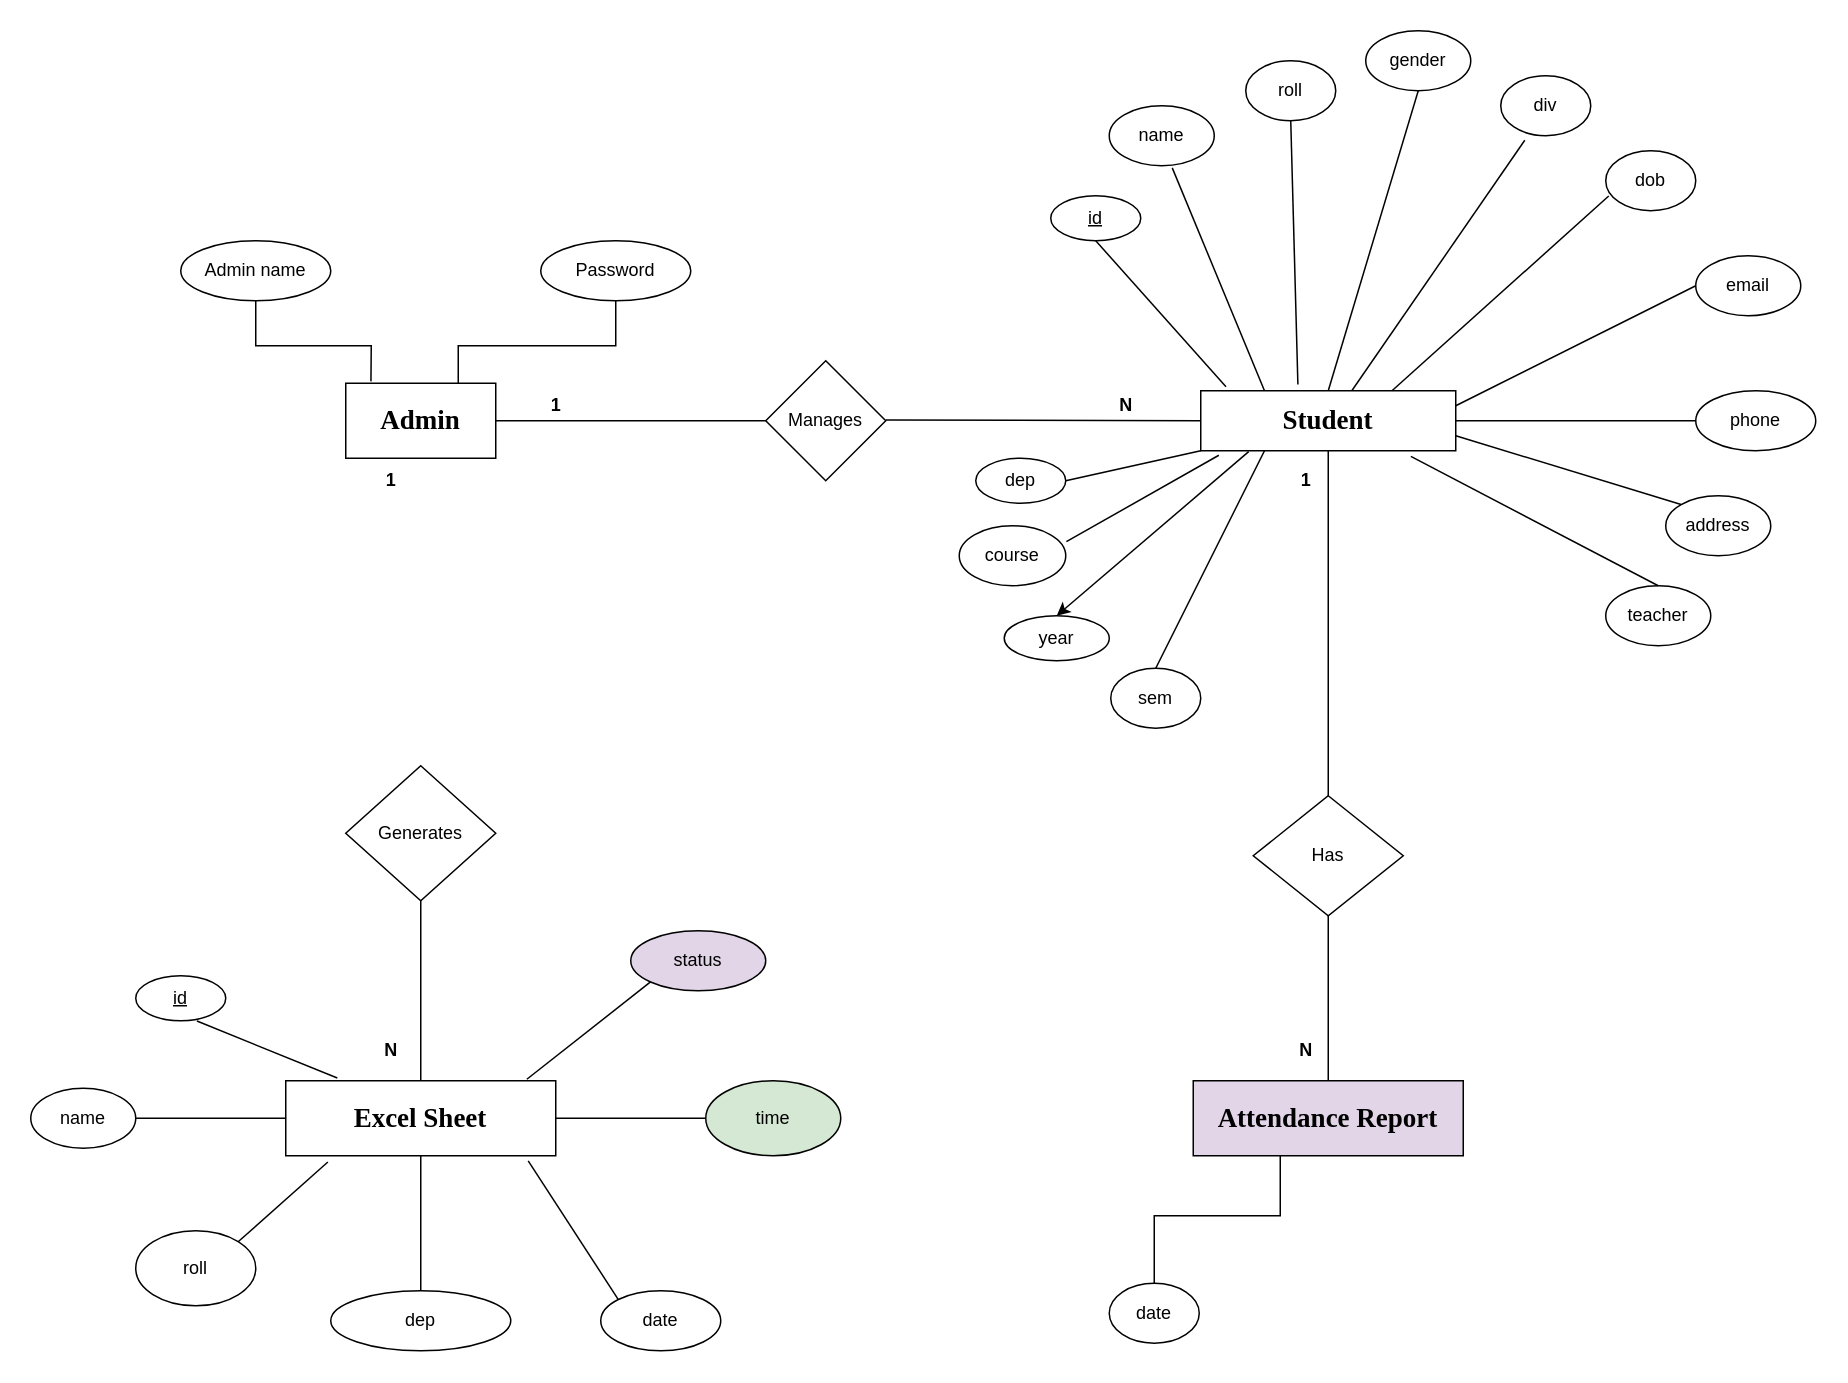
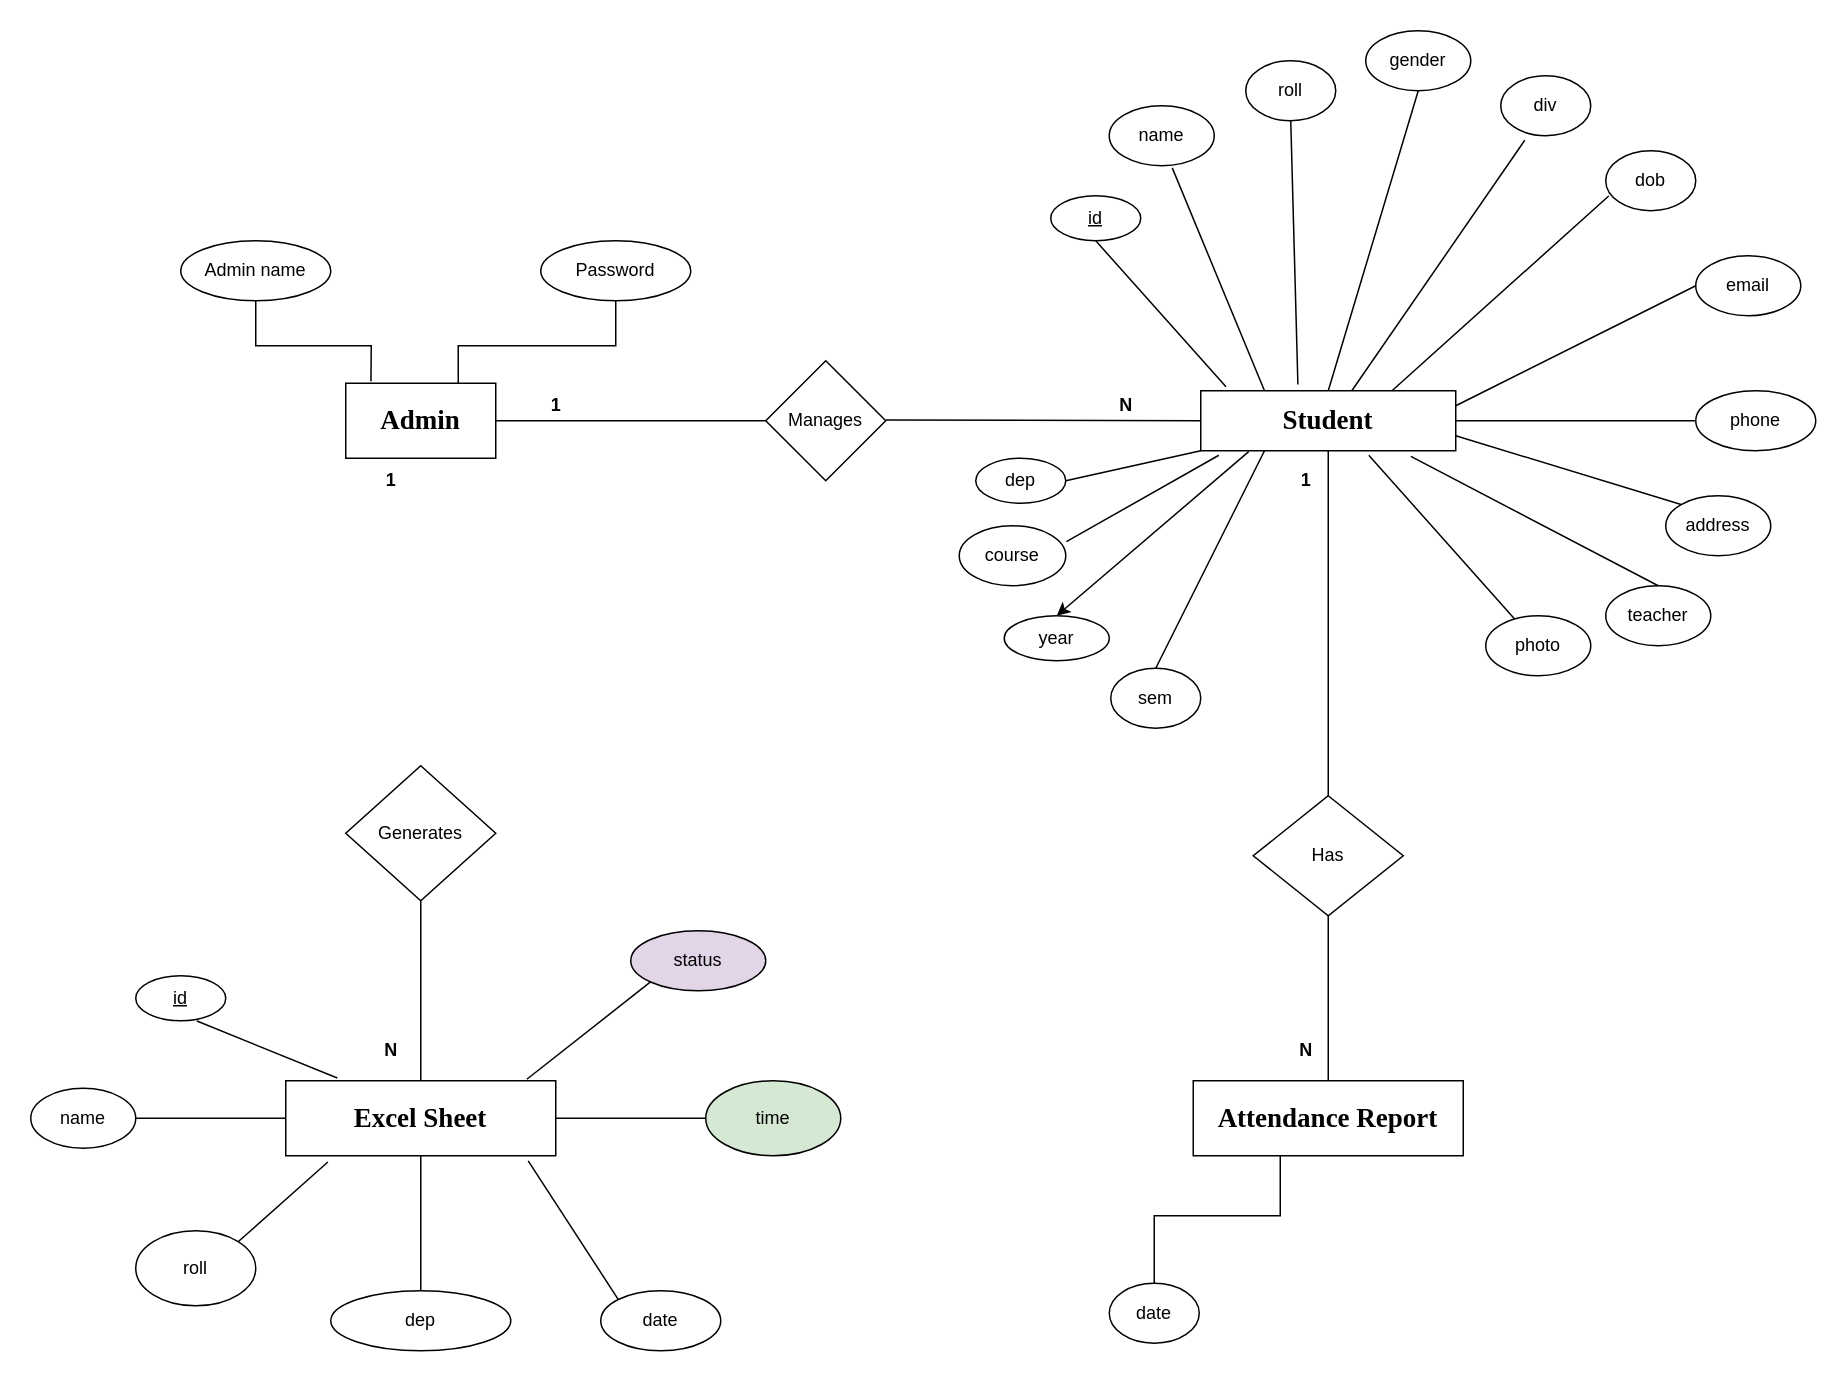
none -> (1441, 537)
none -> (1538, 646)
(1328, 1118) -> (1328, 1118)
